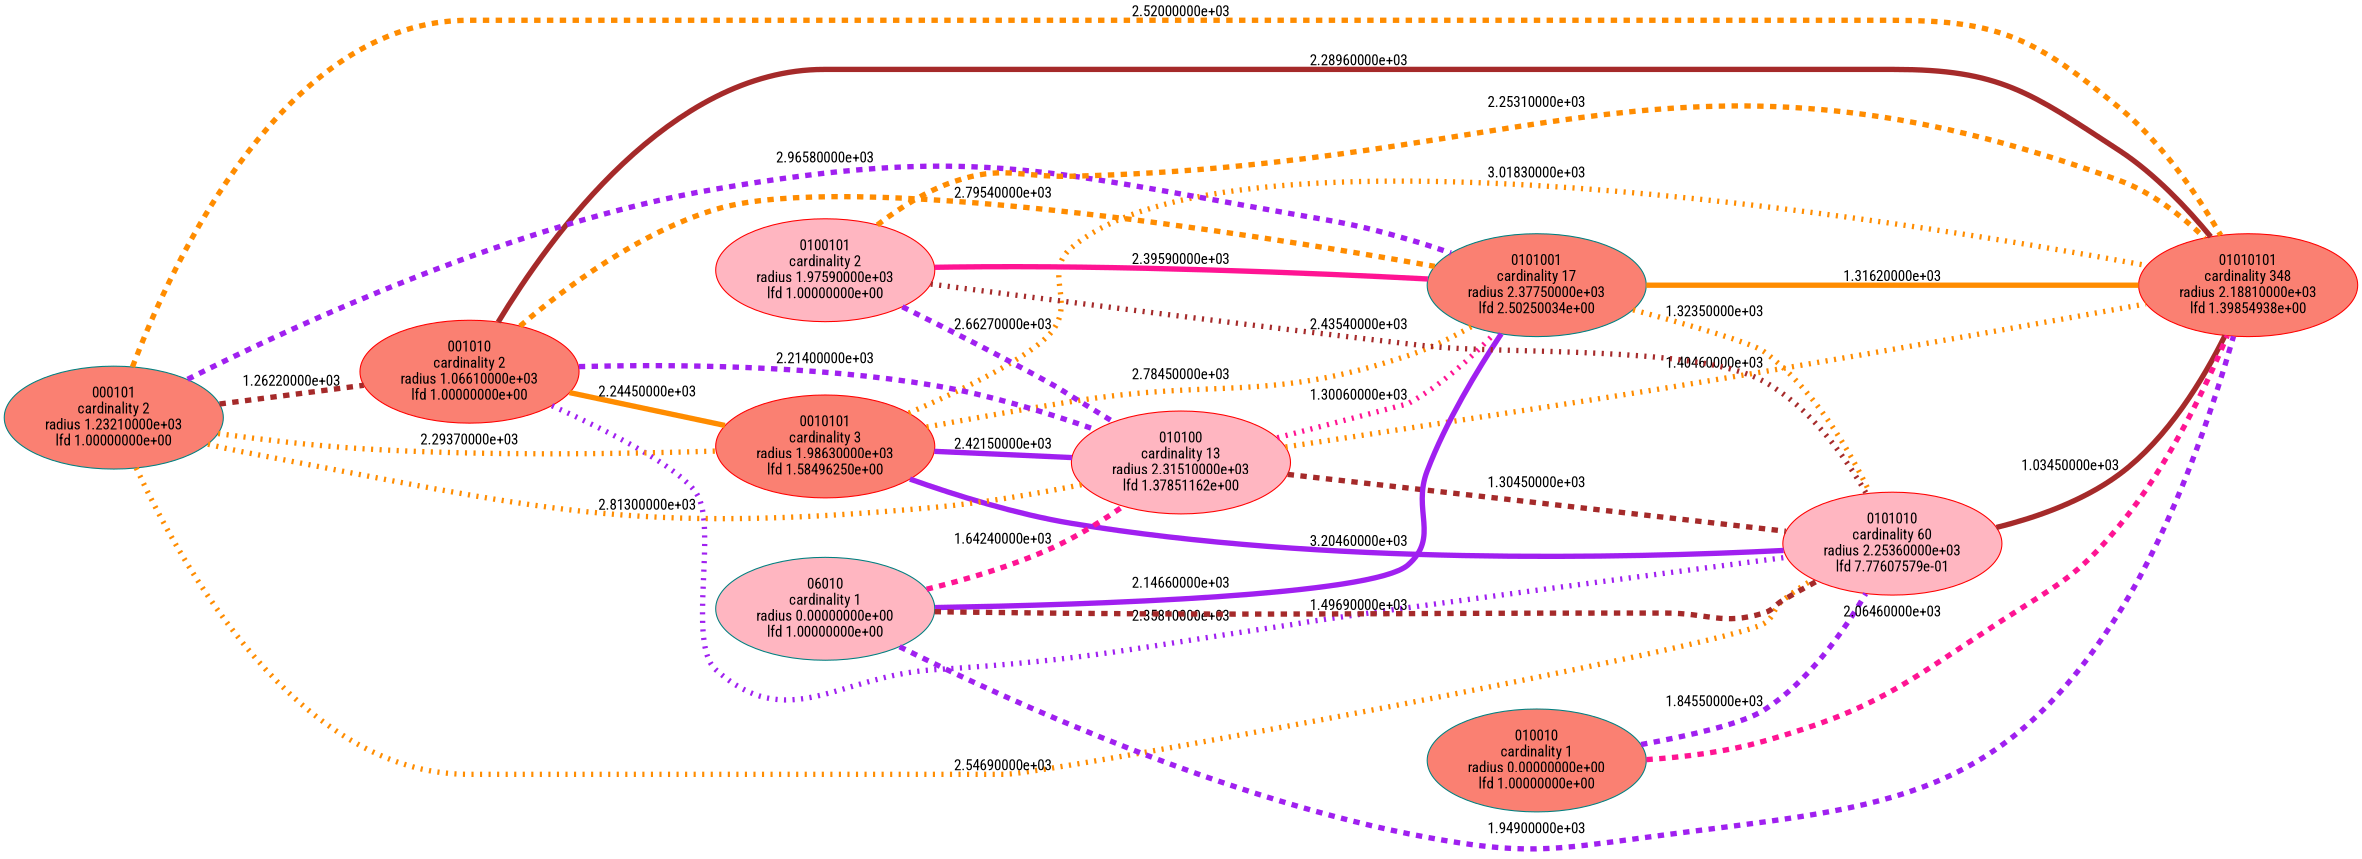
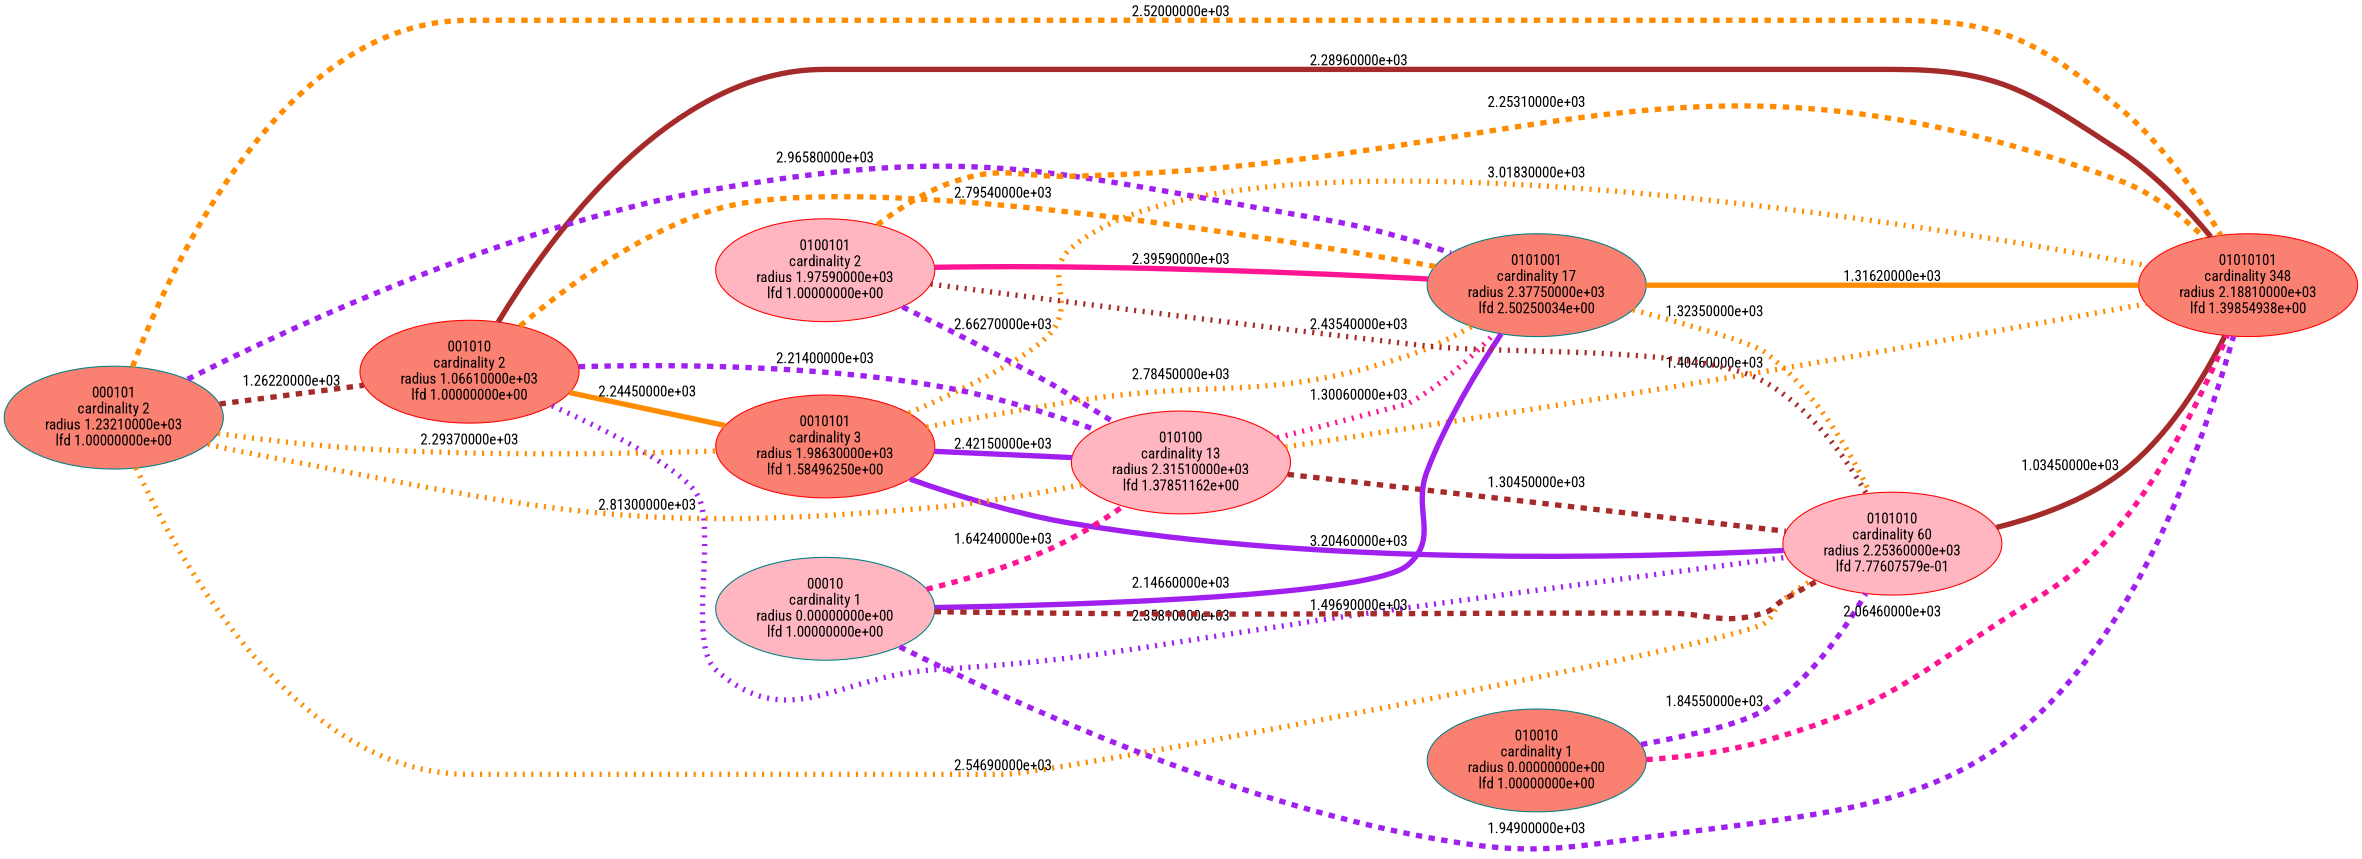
(825, 609) -> (825, 609)
